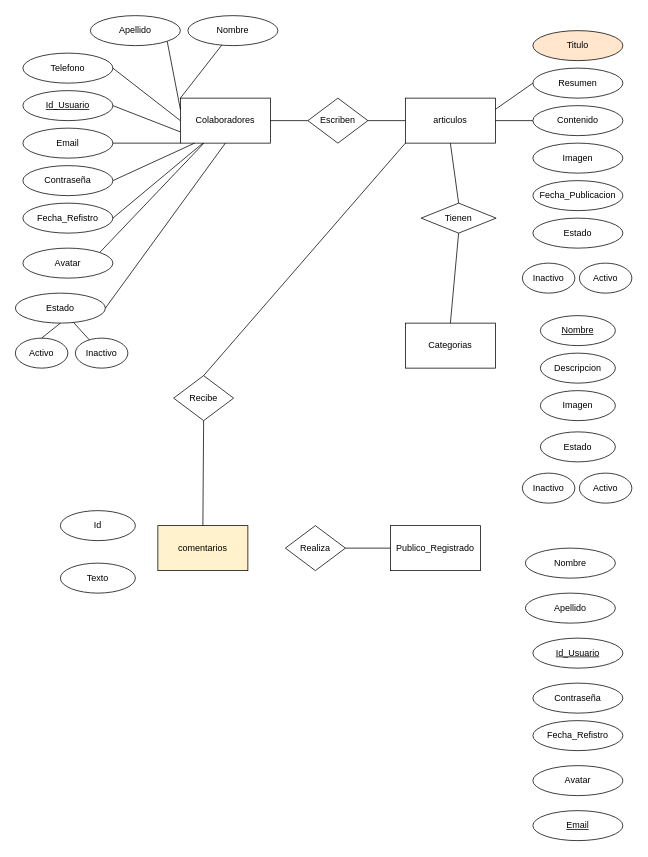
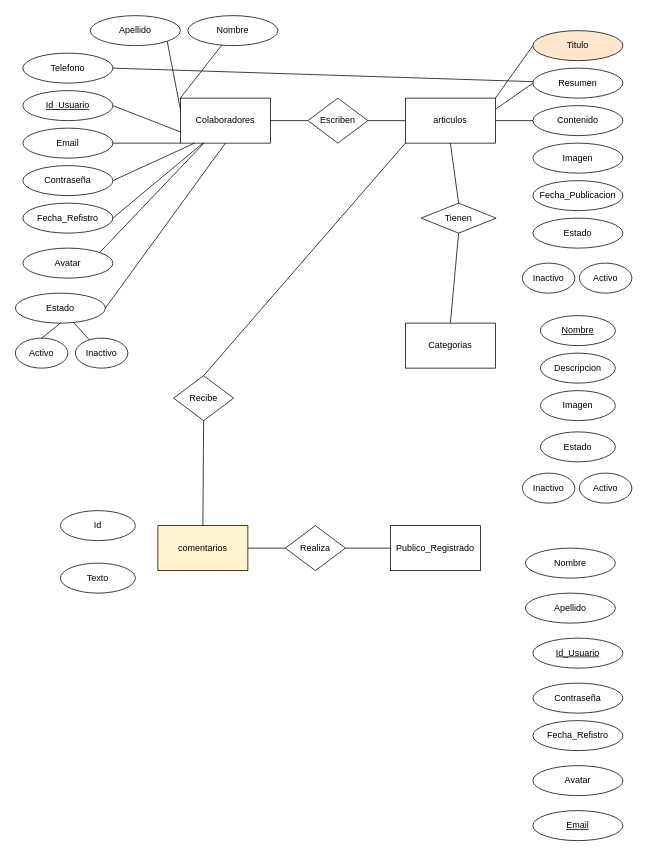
none -> (514, 72)
(146, 94) -> (323, 75)
none -> (266, 548)
